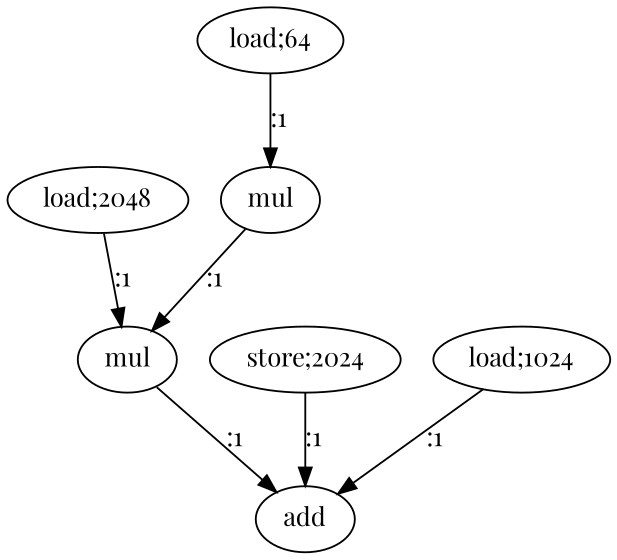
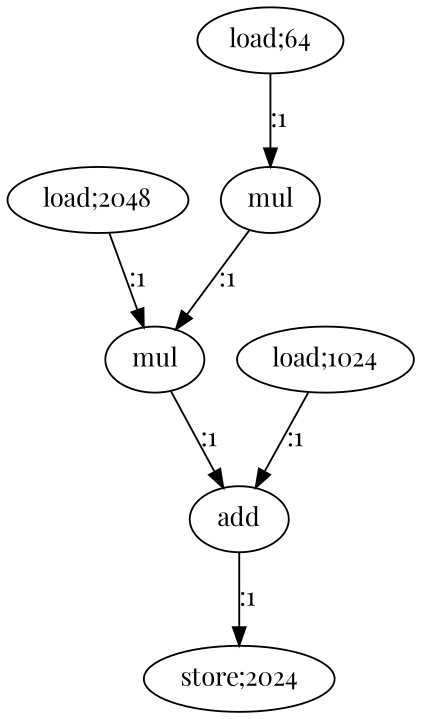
(305, 430) -> (239, 590)
